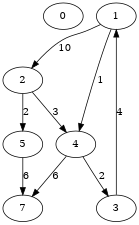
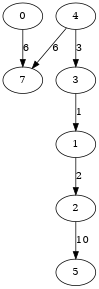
(65, 48) -> (80, 176)
(95, 76) -> none
(47, 109) -> none
(26, 112) -> (83, 240)
(120, 112) -> (80, 112)
(23, 173) -> (23, 45)
(102, 176) -> (80, 48)
